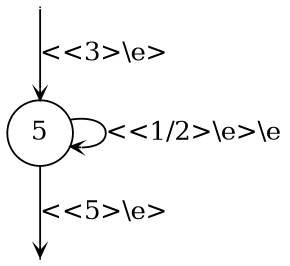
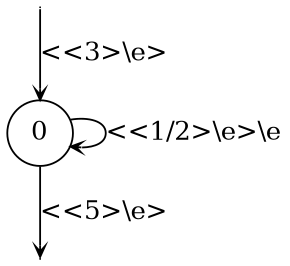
(40, 133) -> (40, 133)
